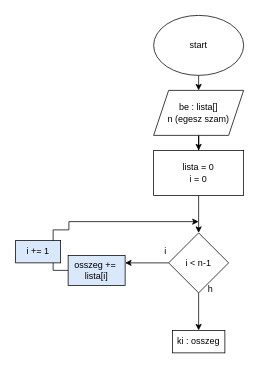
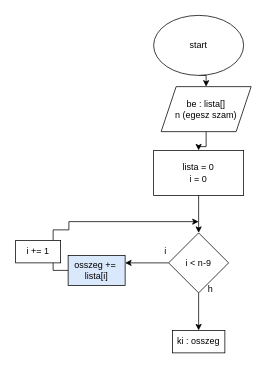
(198, 113) -> (206, 109)
(38, 252) -> (38, 252)
(198, 263) -> (198, 263)
